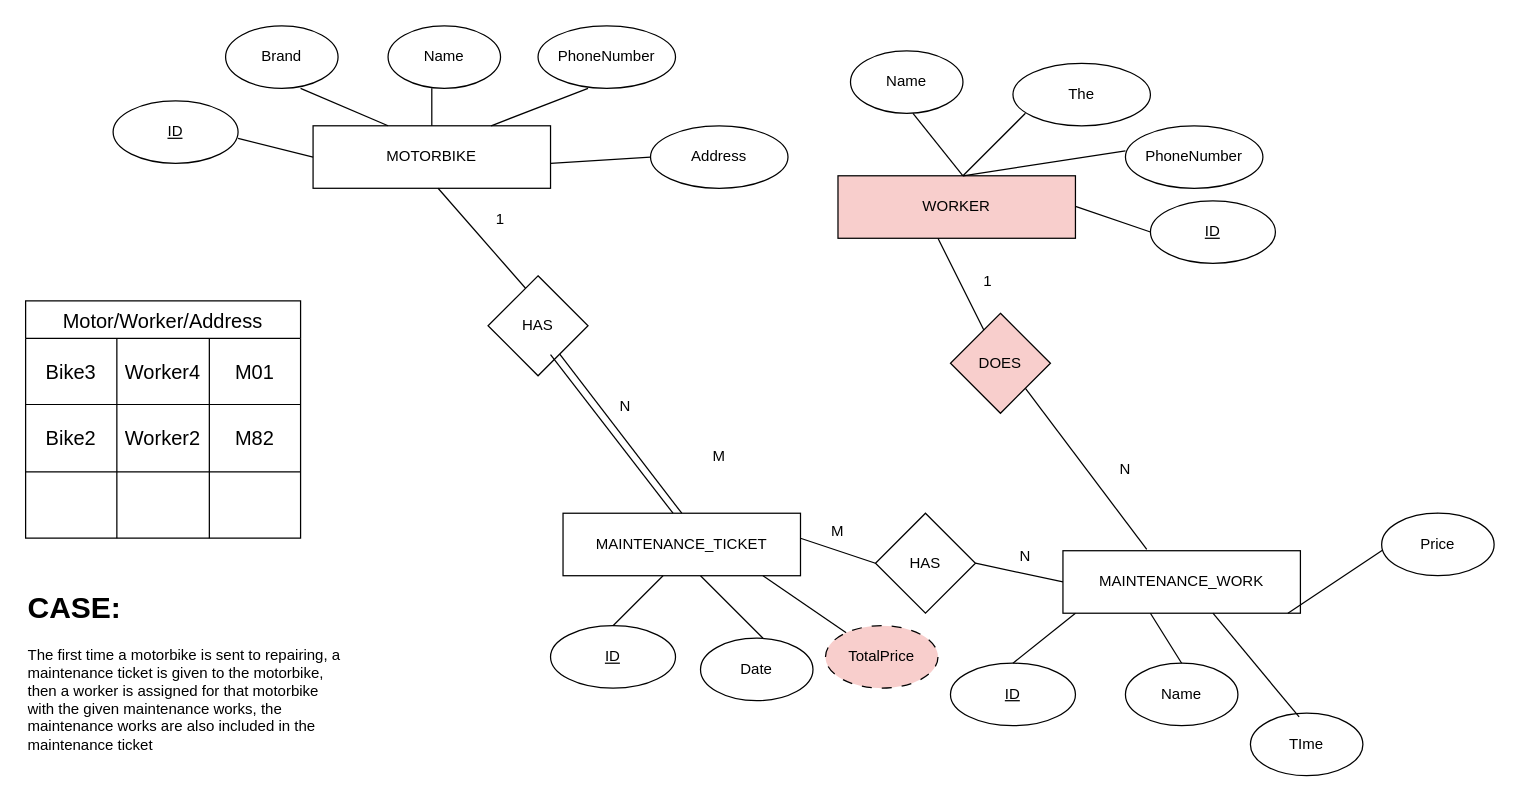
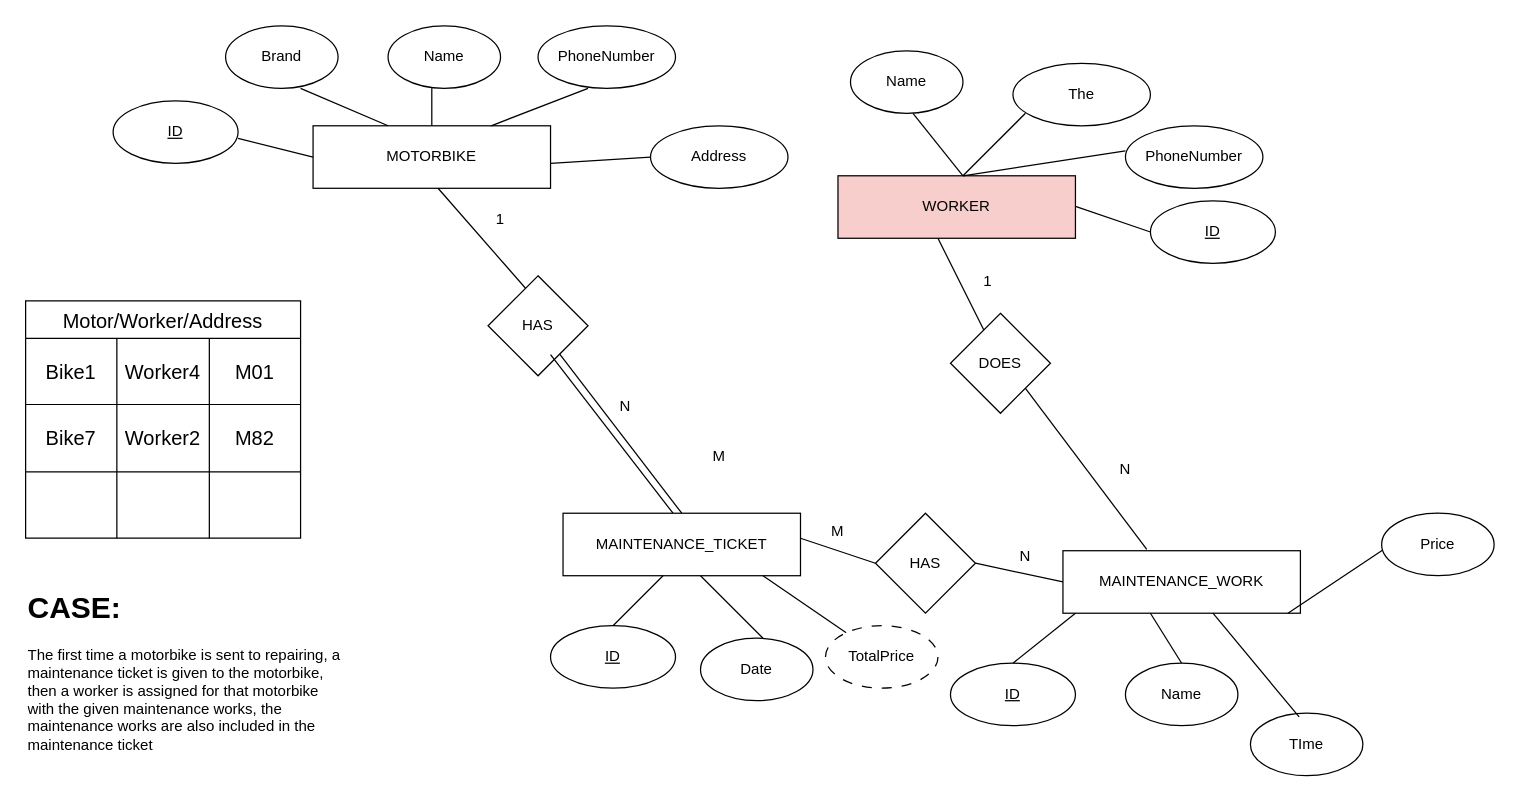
(1001, 363) -> (1001, 363)
(71, 372) -> (71, 372)
(71, 438) -> (71, 438)
(882, 657) -> (882, 657)
